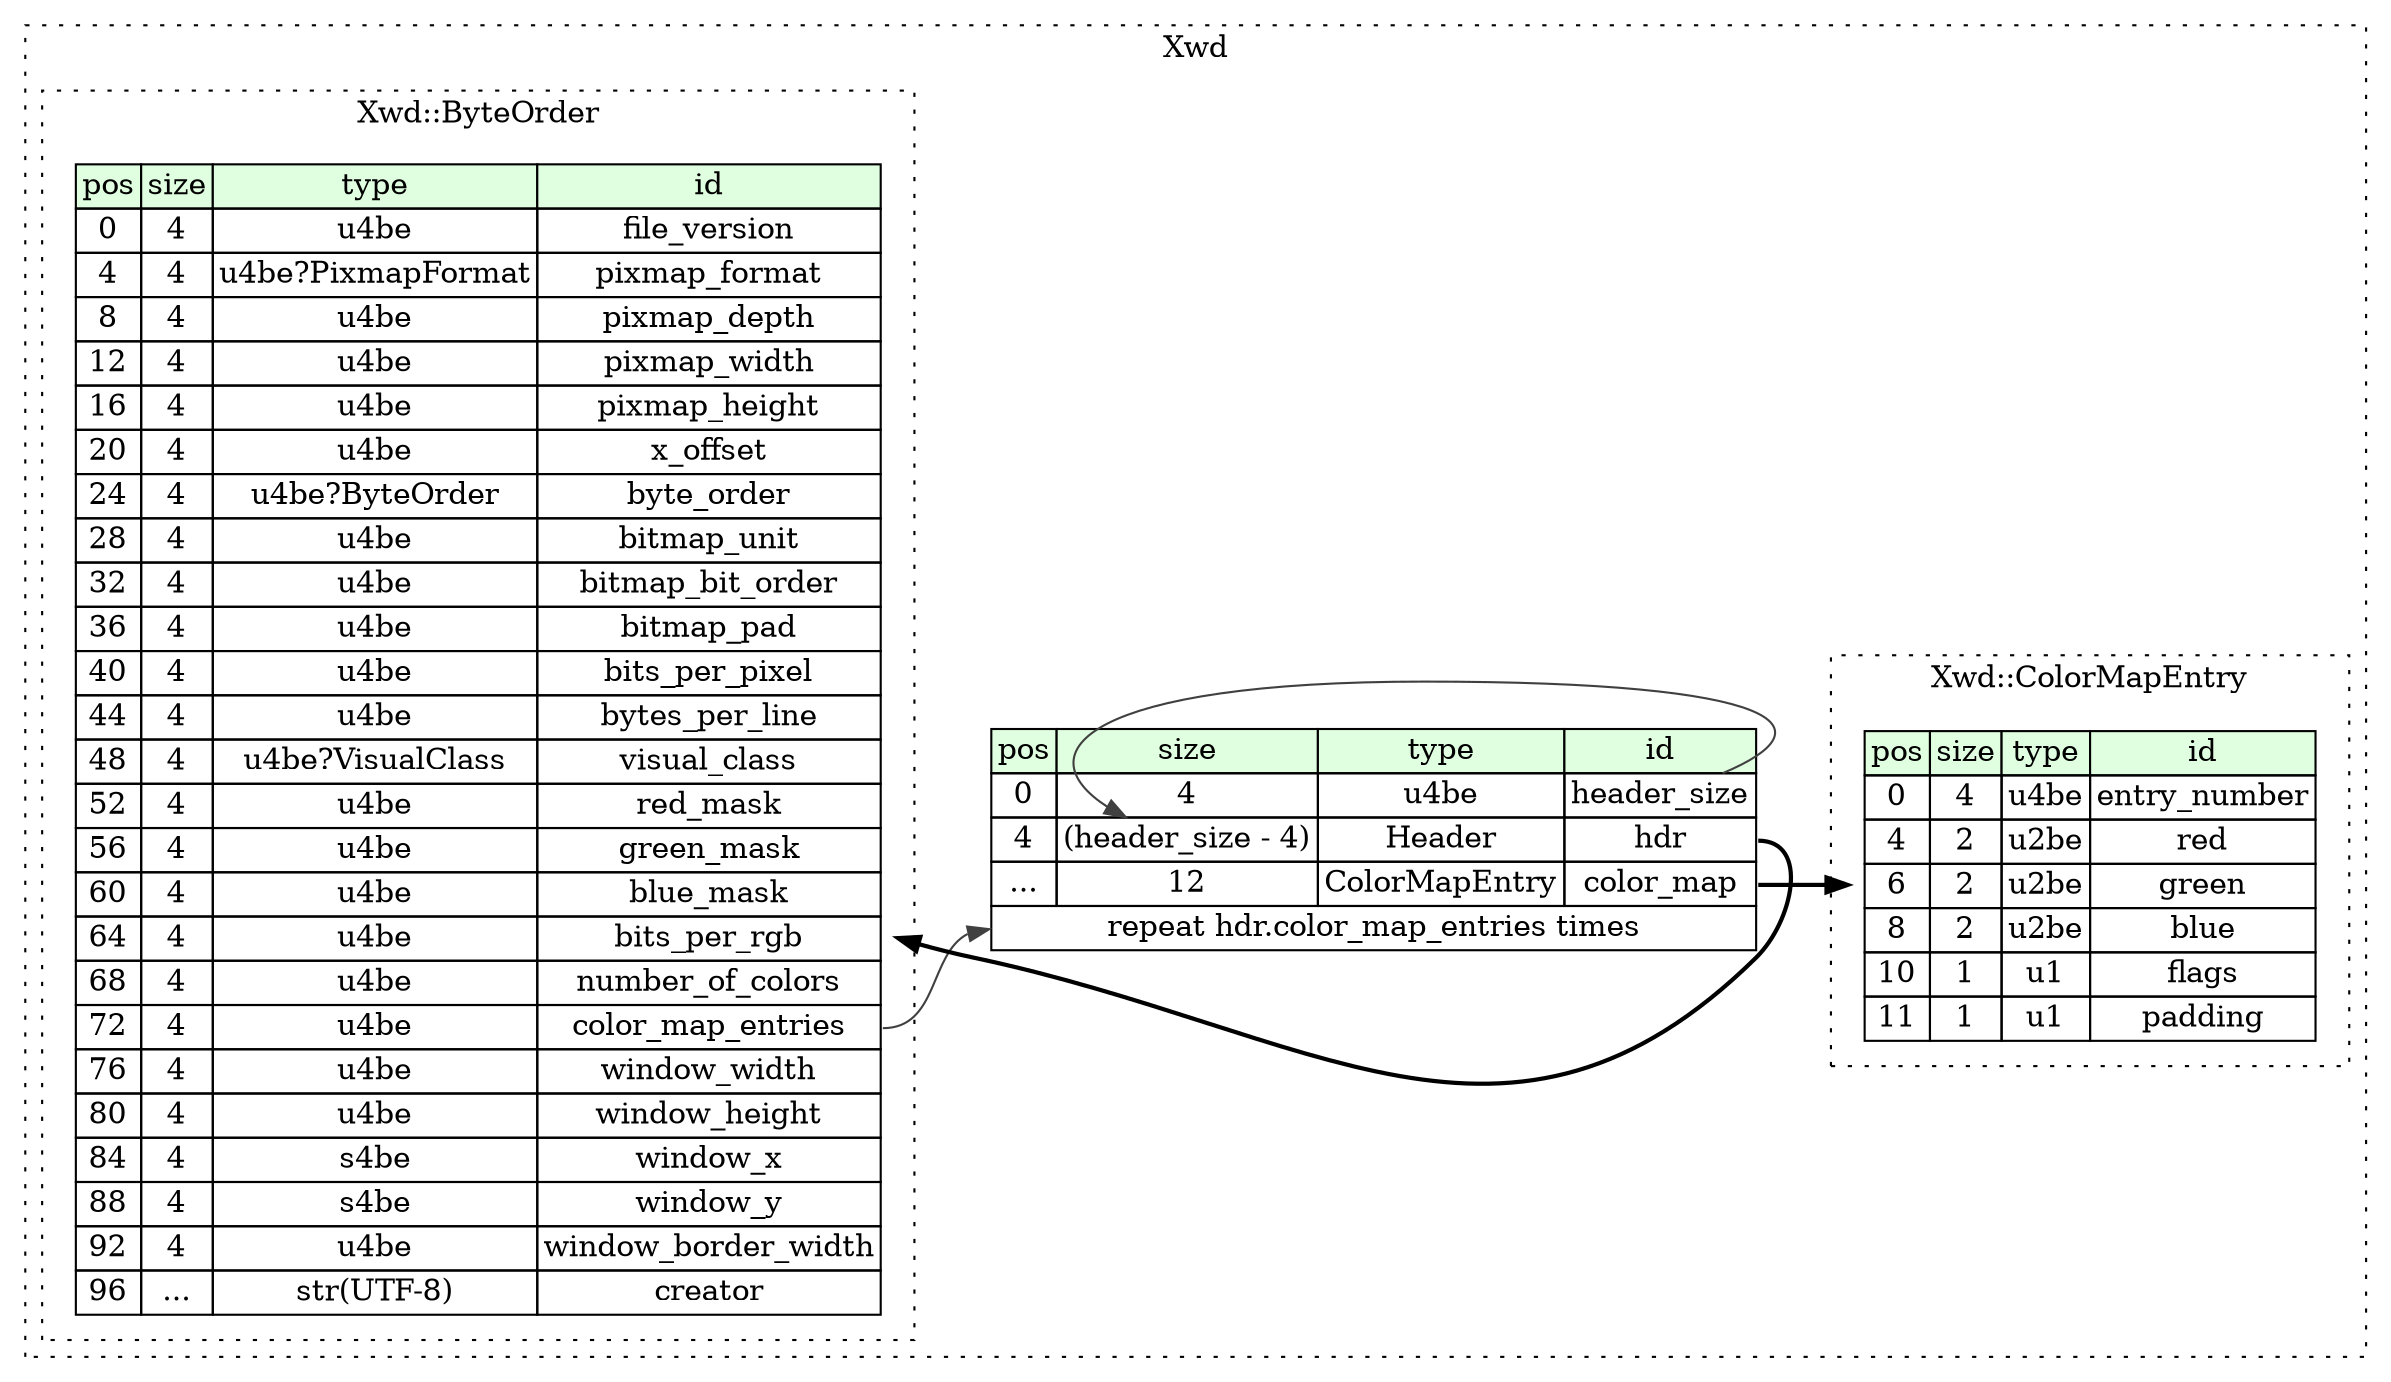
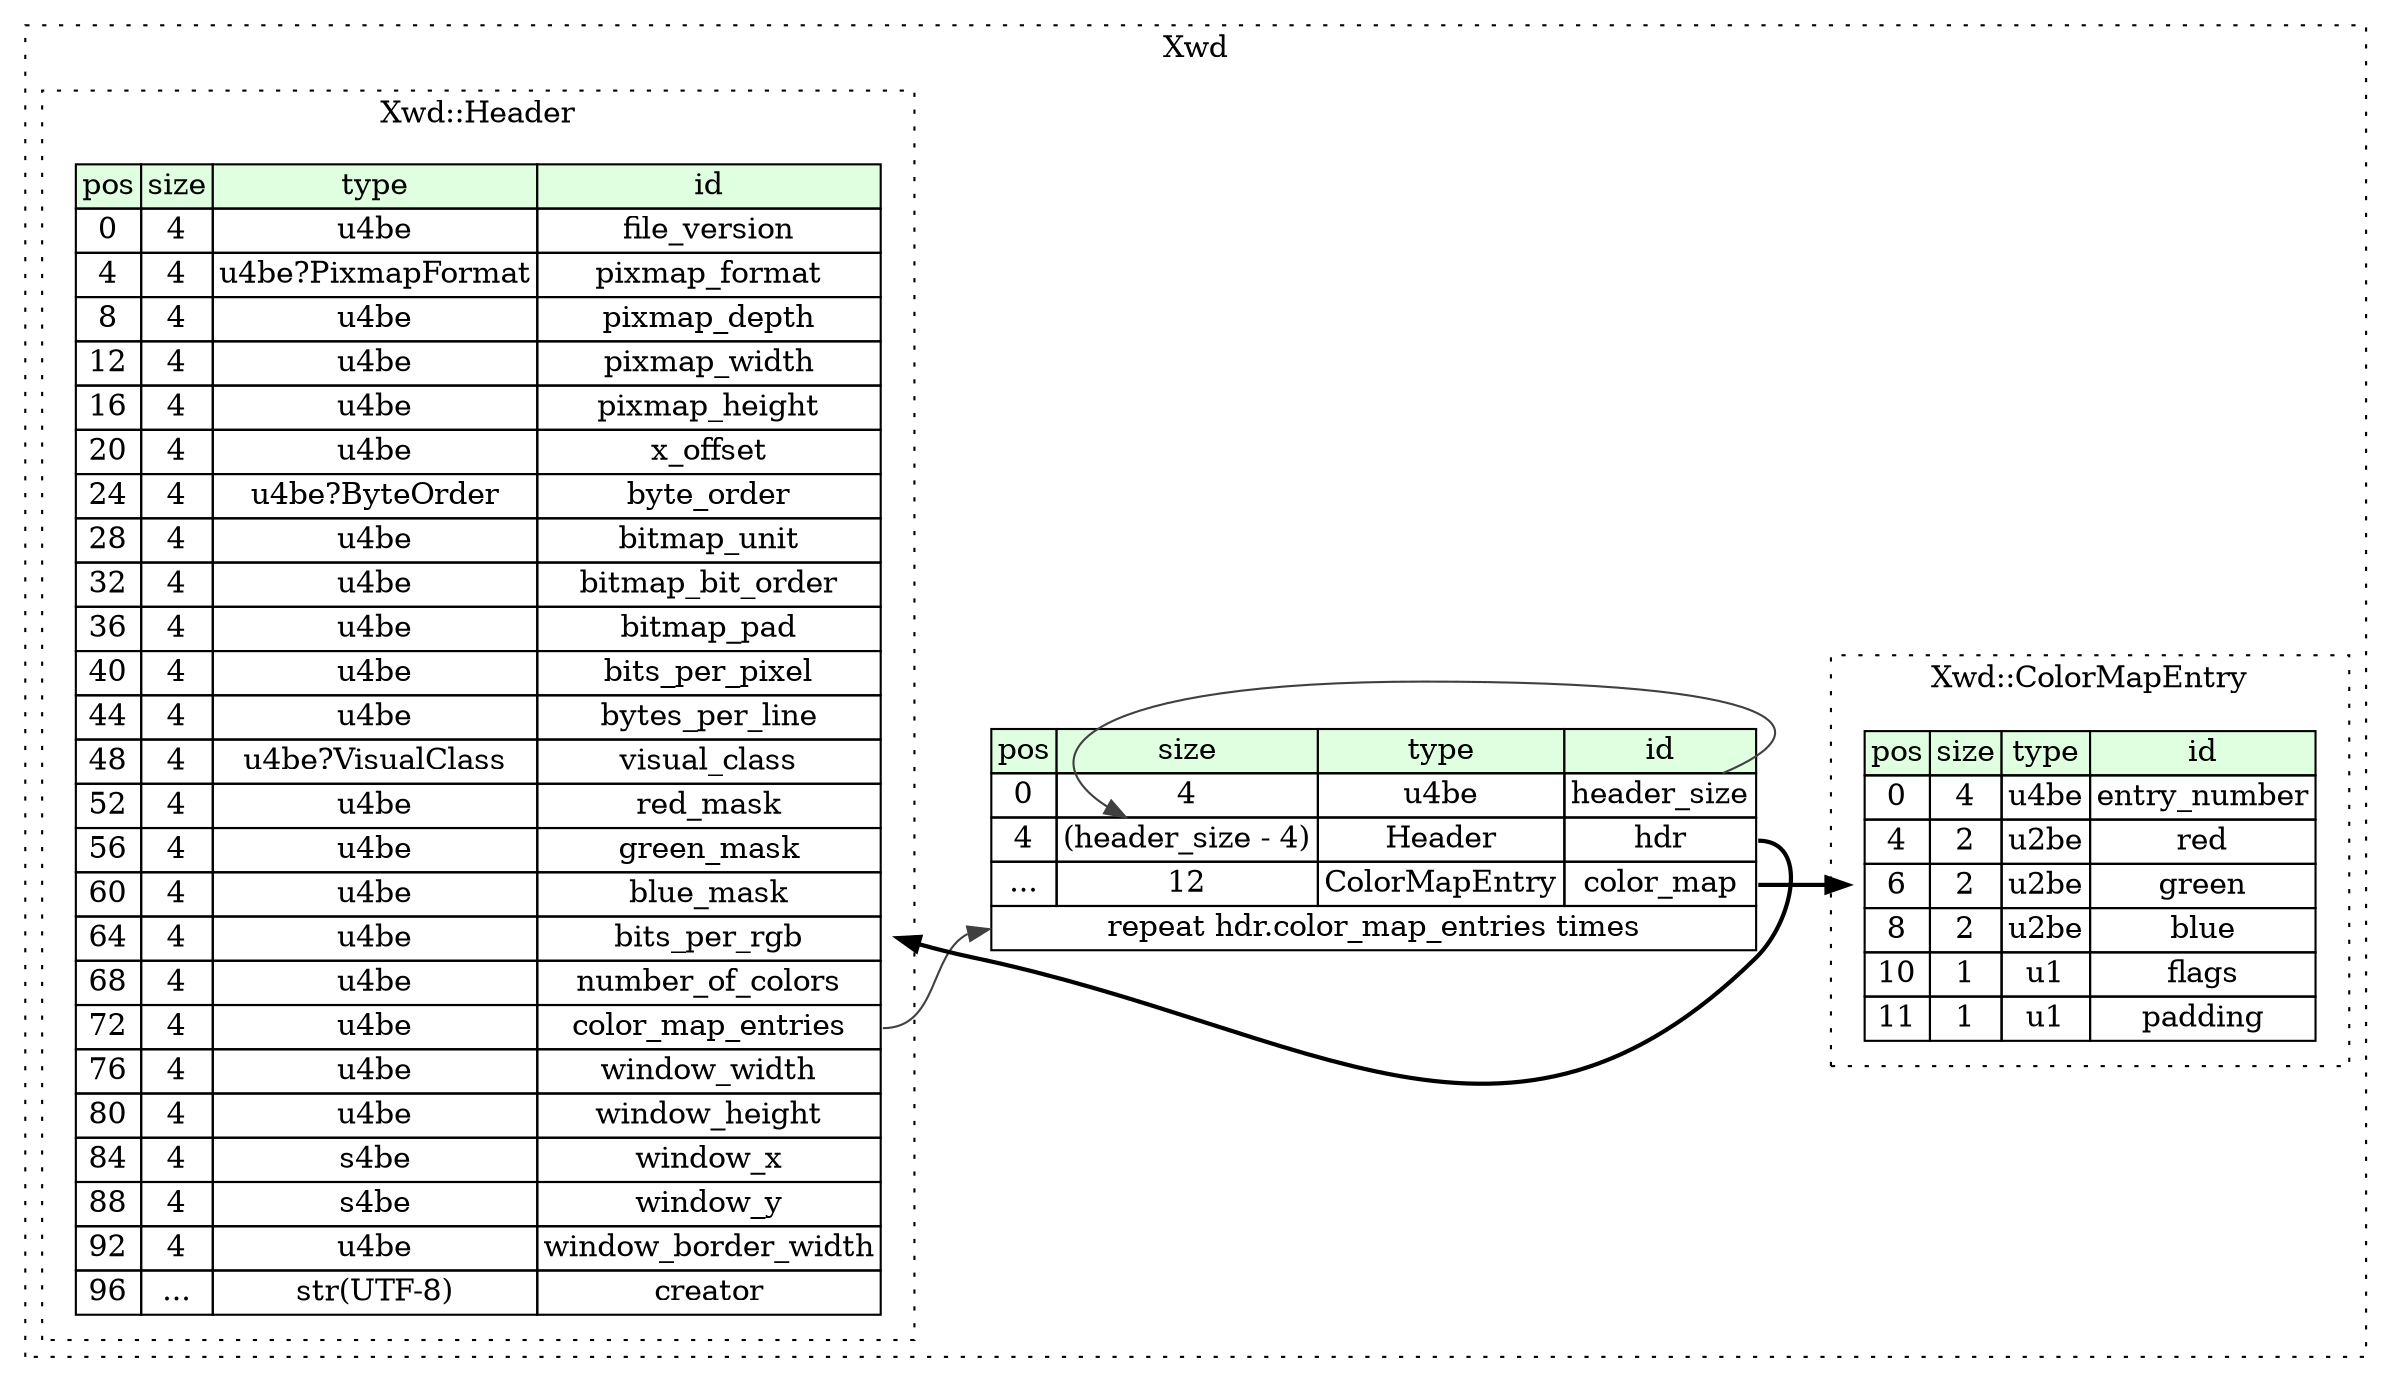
(478, 115) -> (478, 115)
